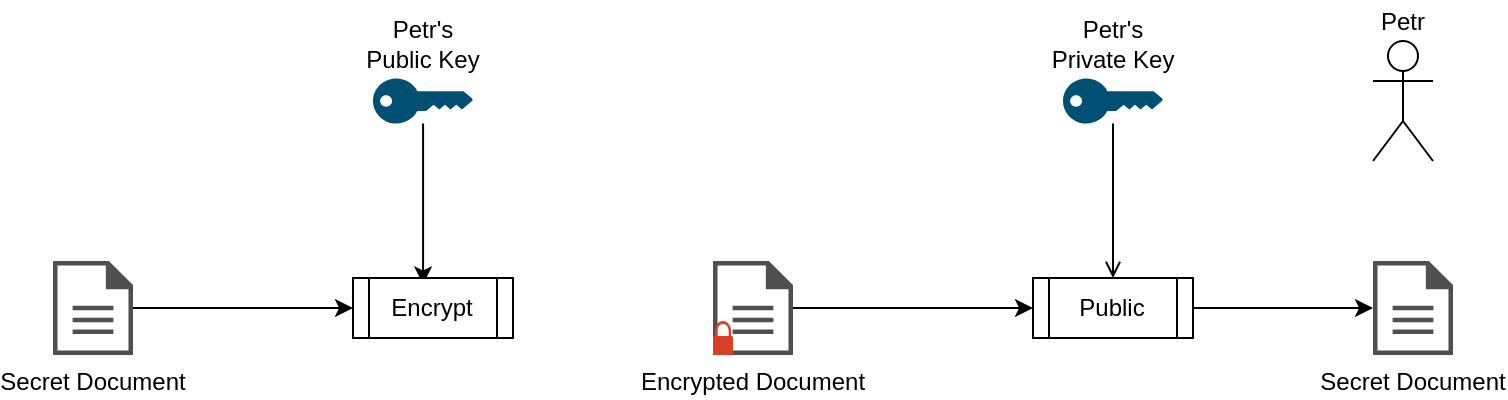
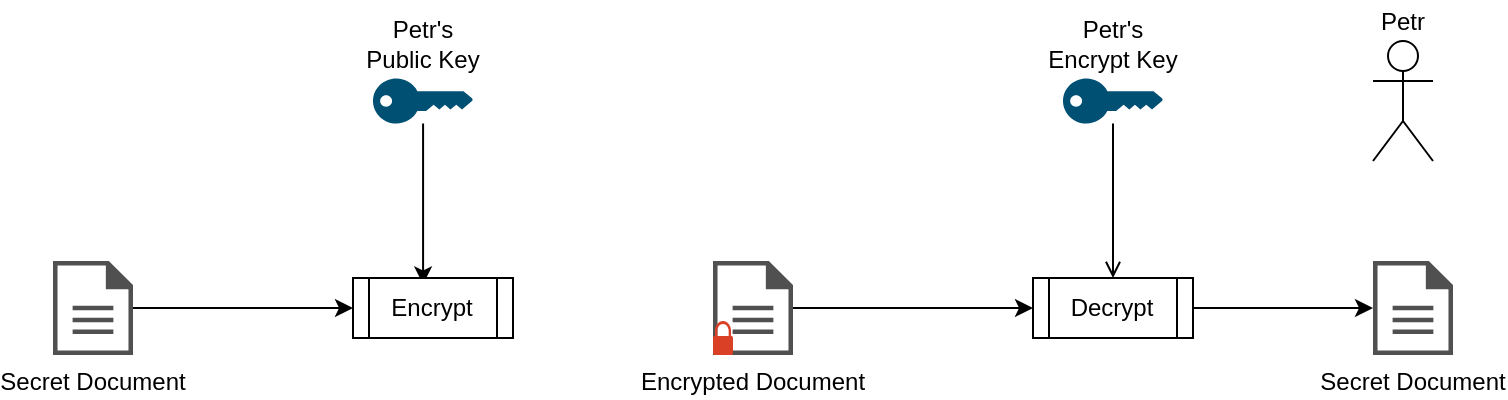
(1114, 44) -> (1114, 44)
(1113, 309) -> (1113, 309)
